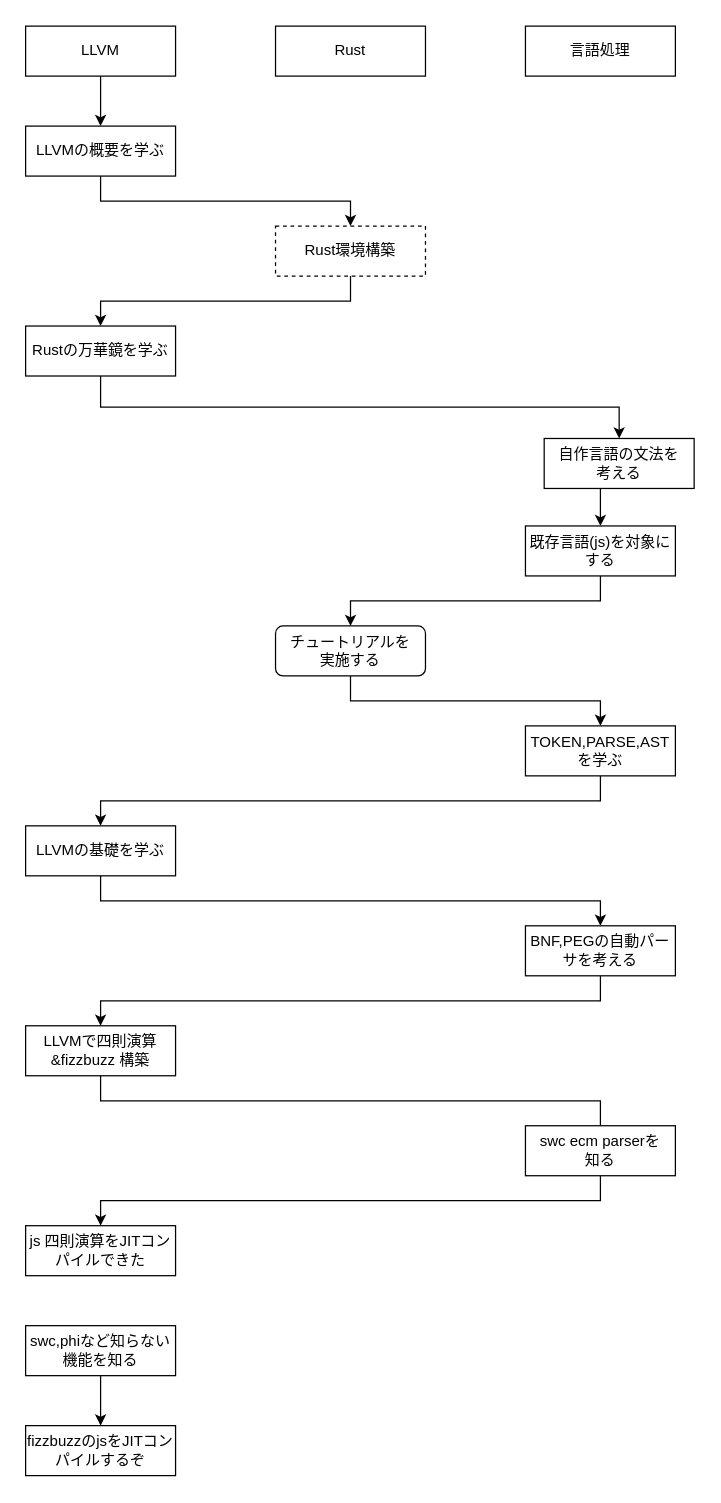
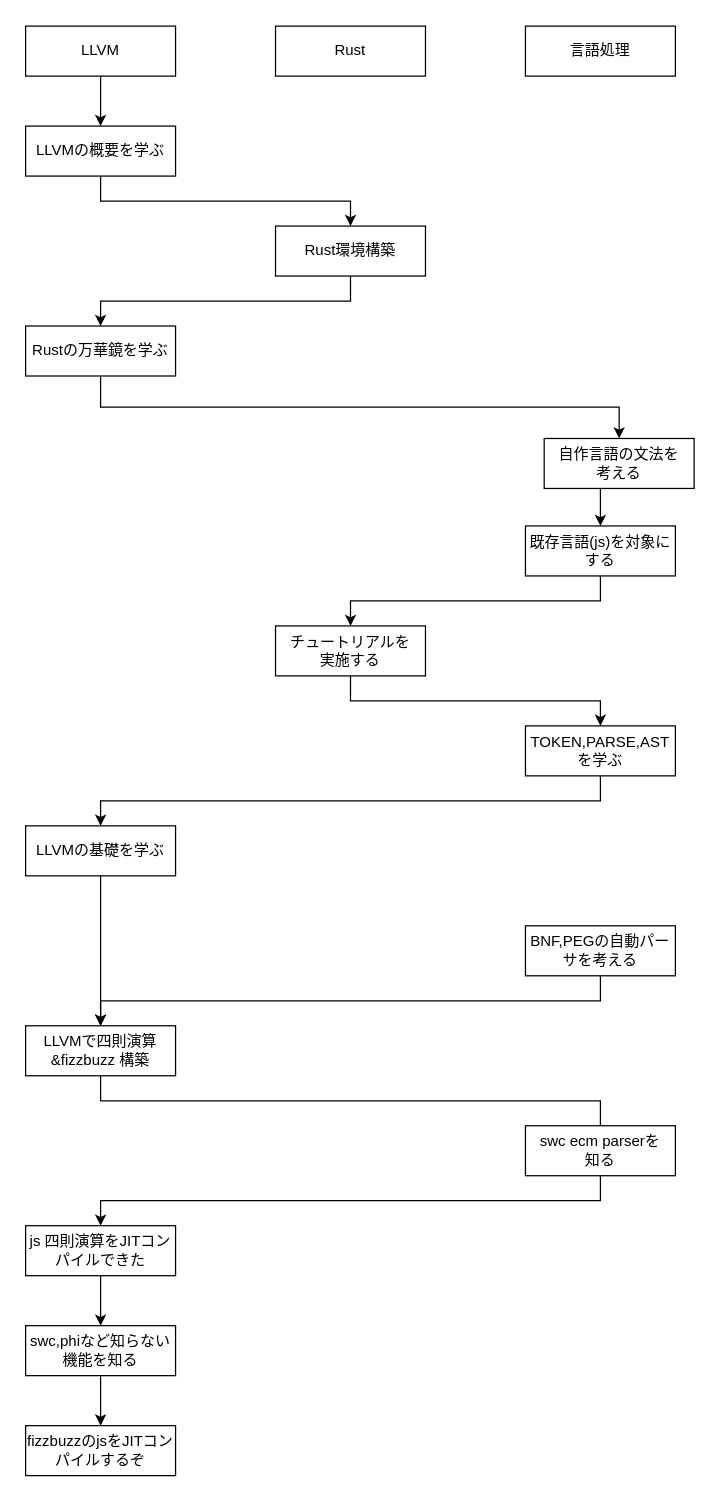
(351, 251) -> (351, 251)
(351, 651) -> (351, 651)
(358, 901) -> (101, 947)
none -> (101, 1297)
